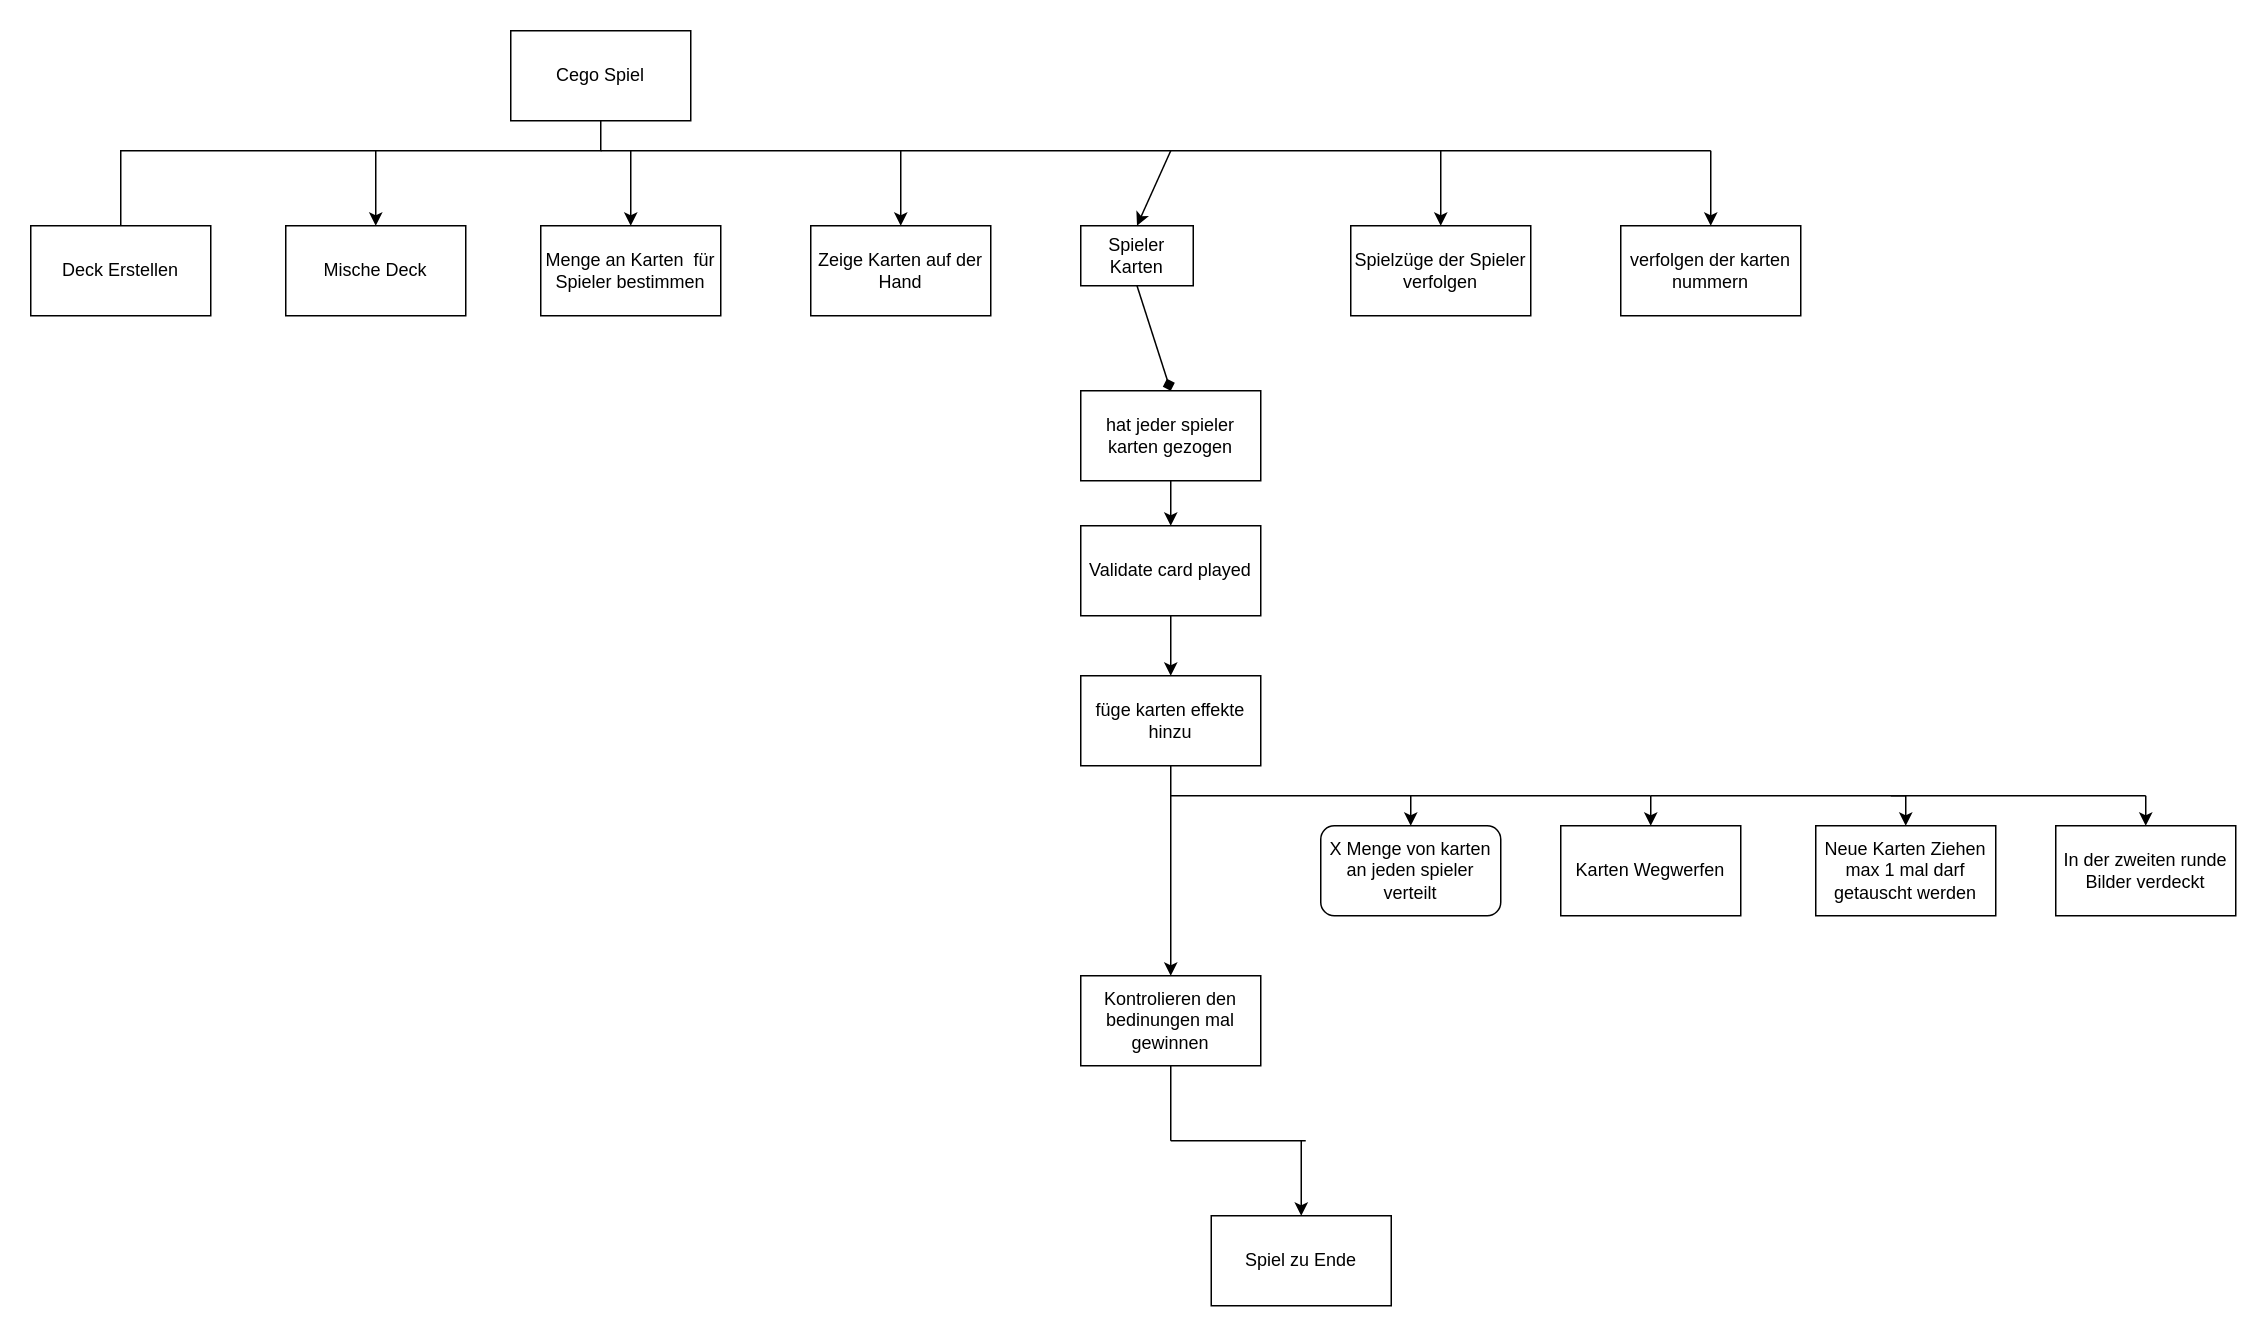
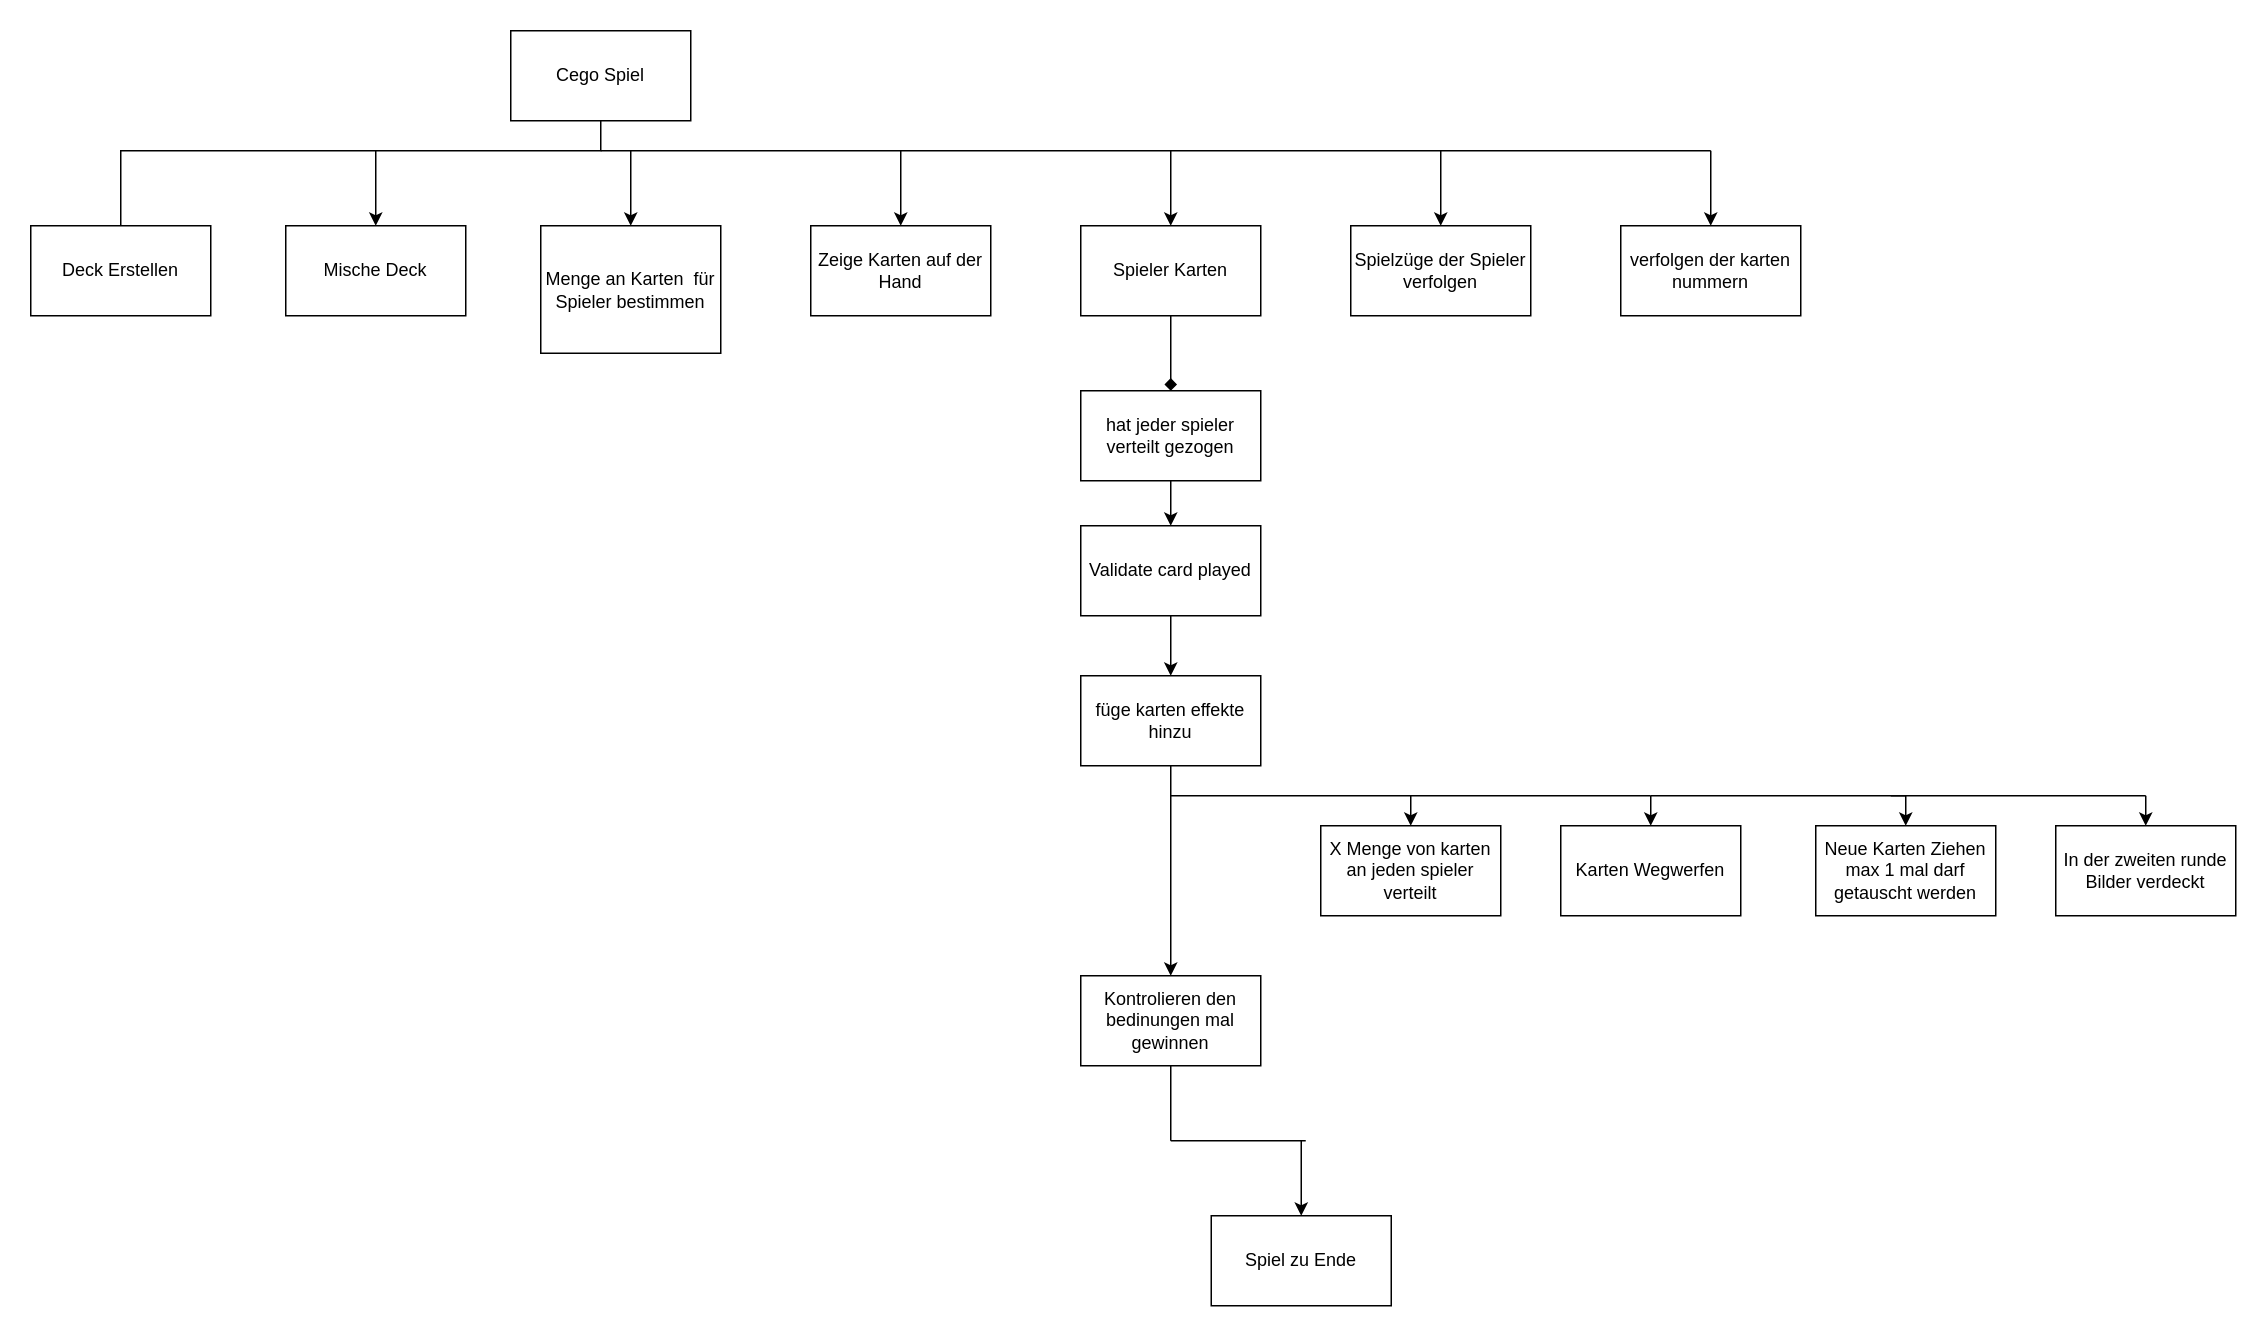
(1137, 256) -> (1171, 271)
(631, 271) -> (631, 290)
(1171, 436) -> (1171, 436)
(1411, 871) -> (1411, 871)
